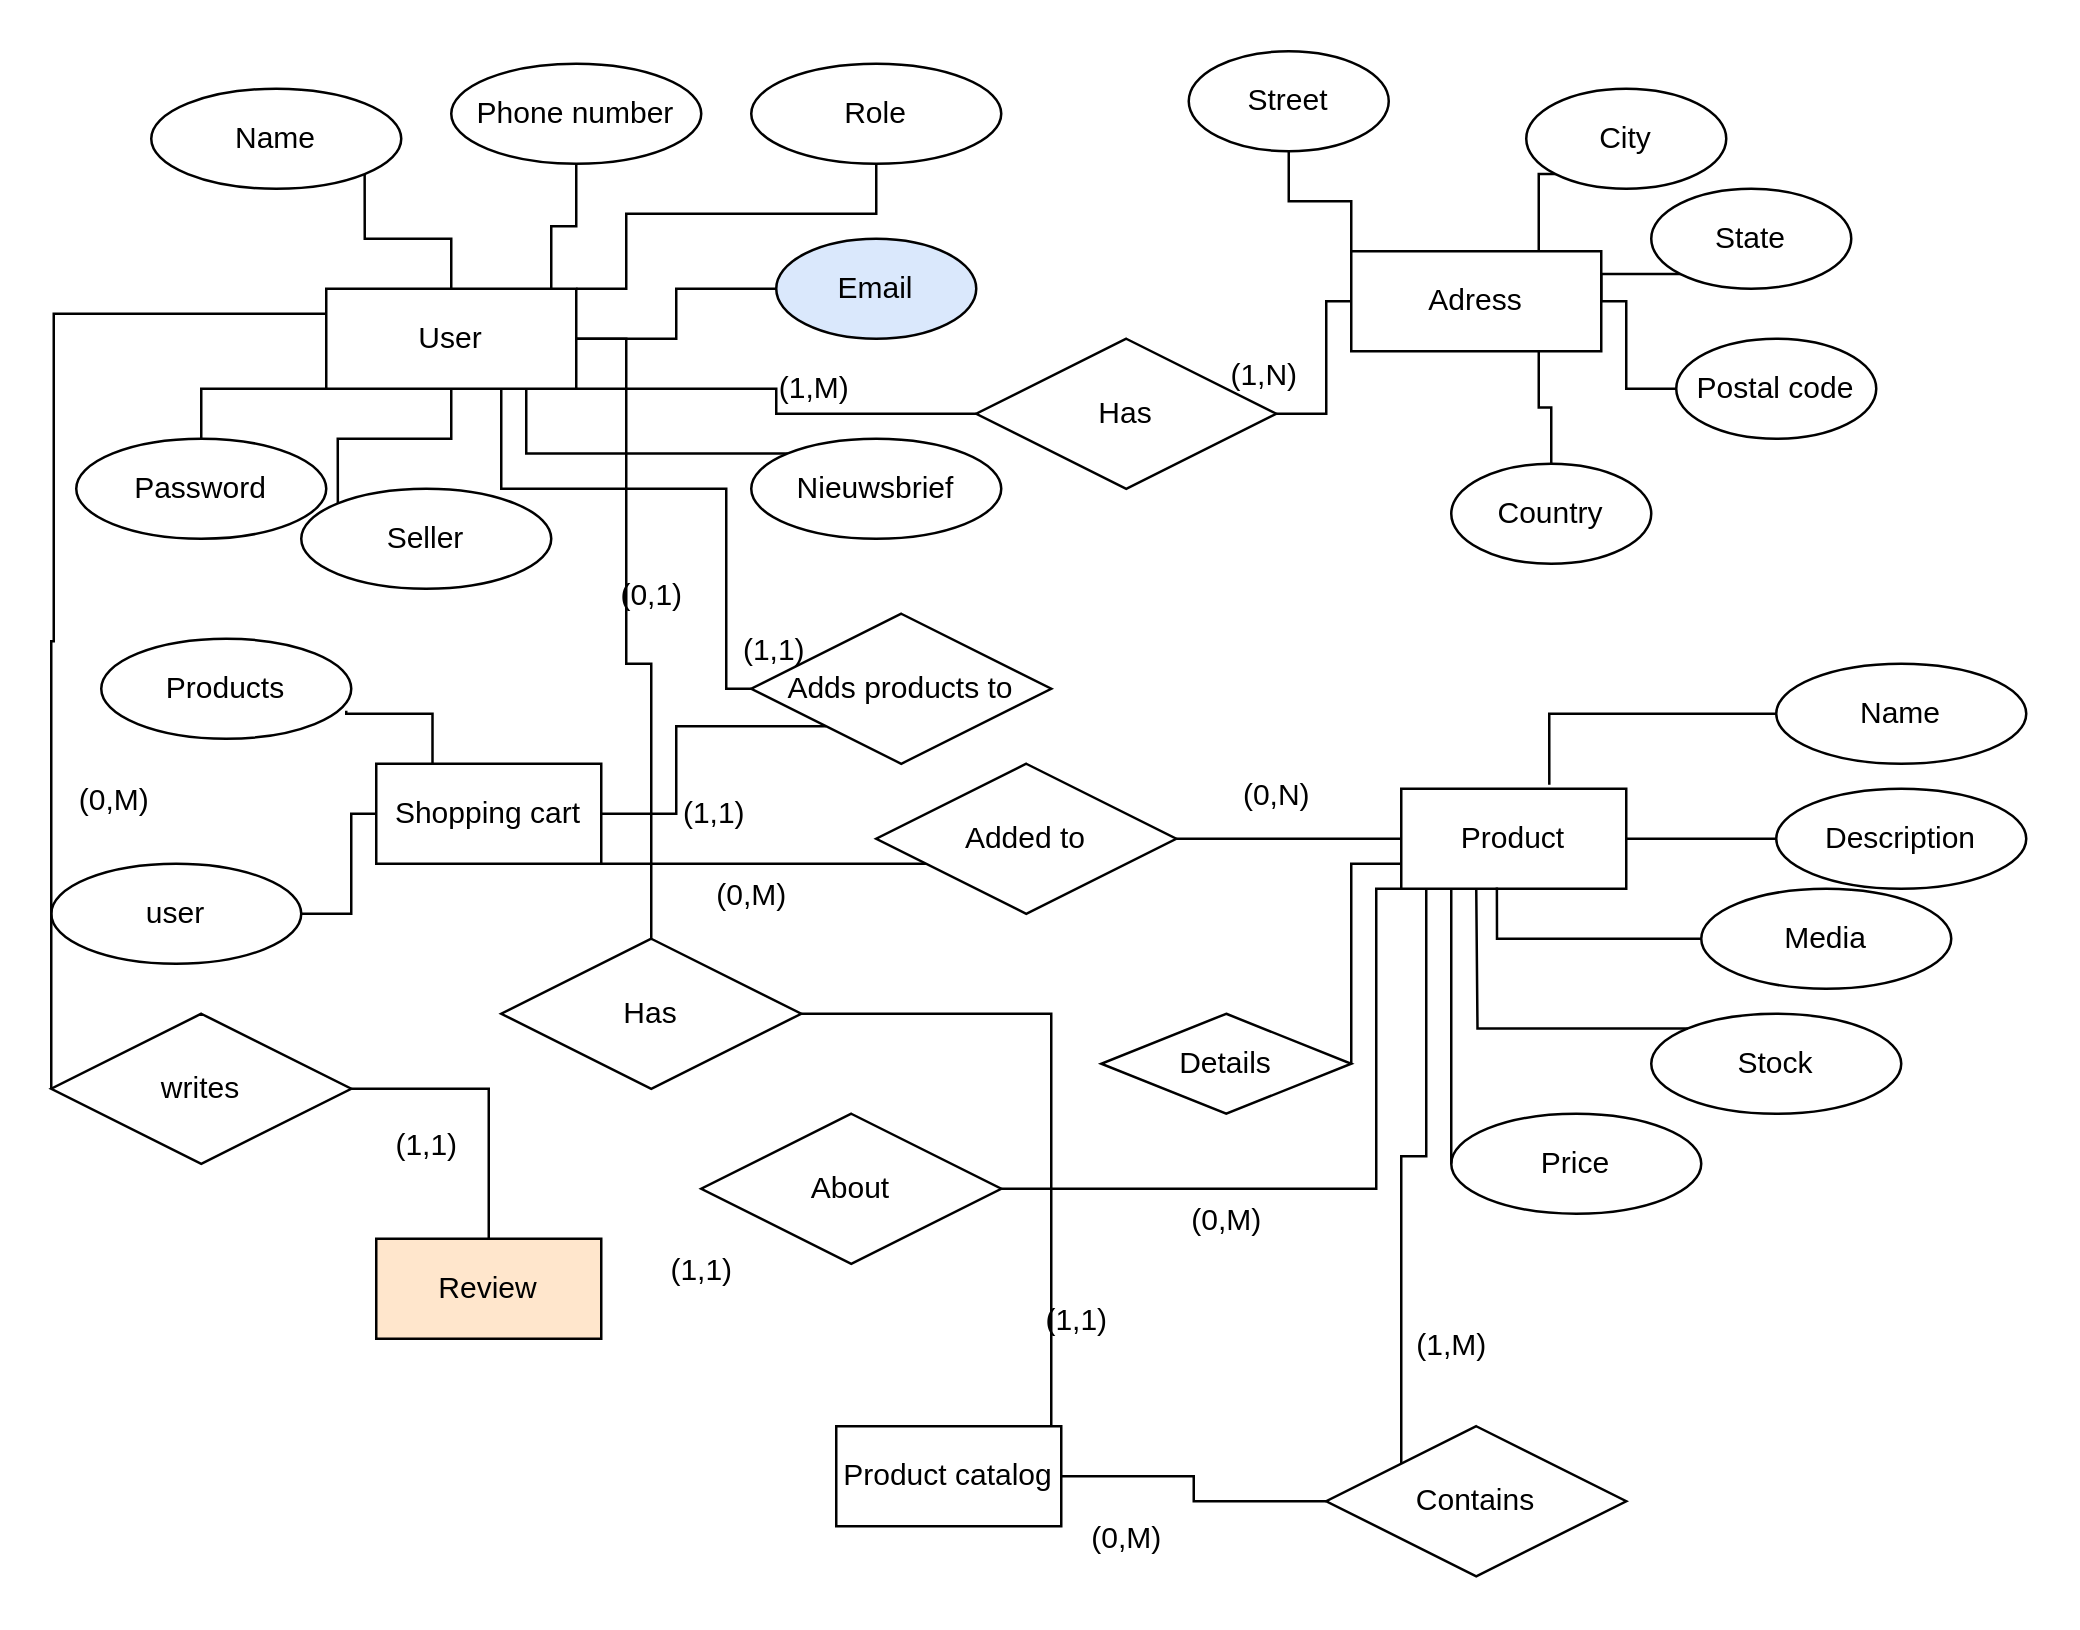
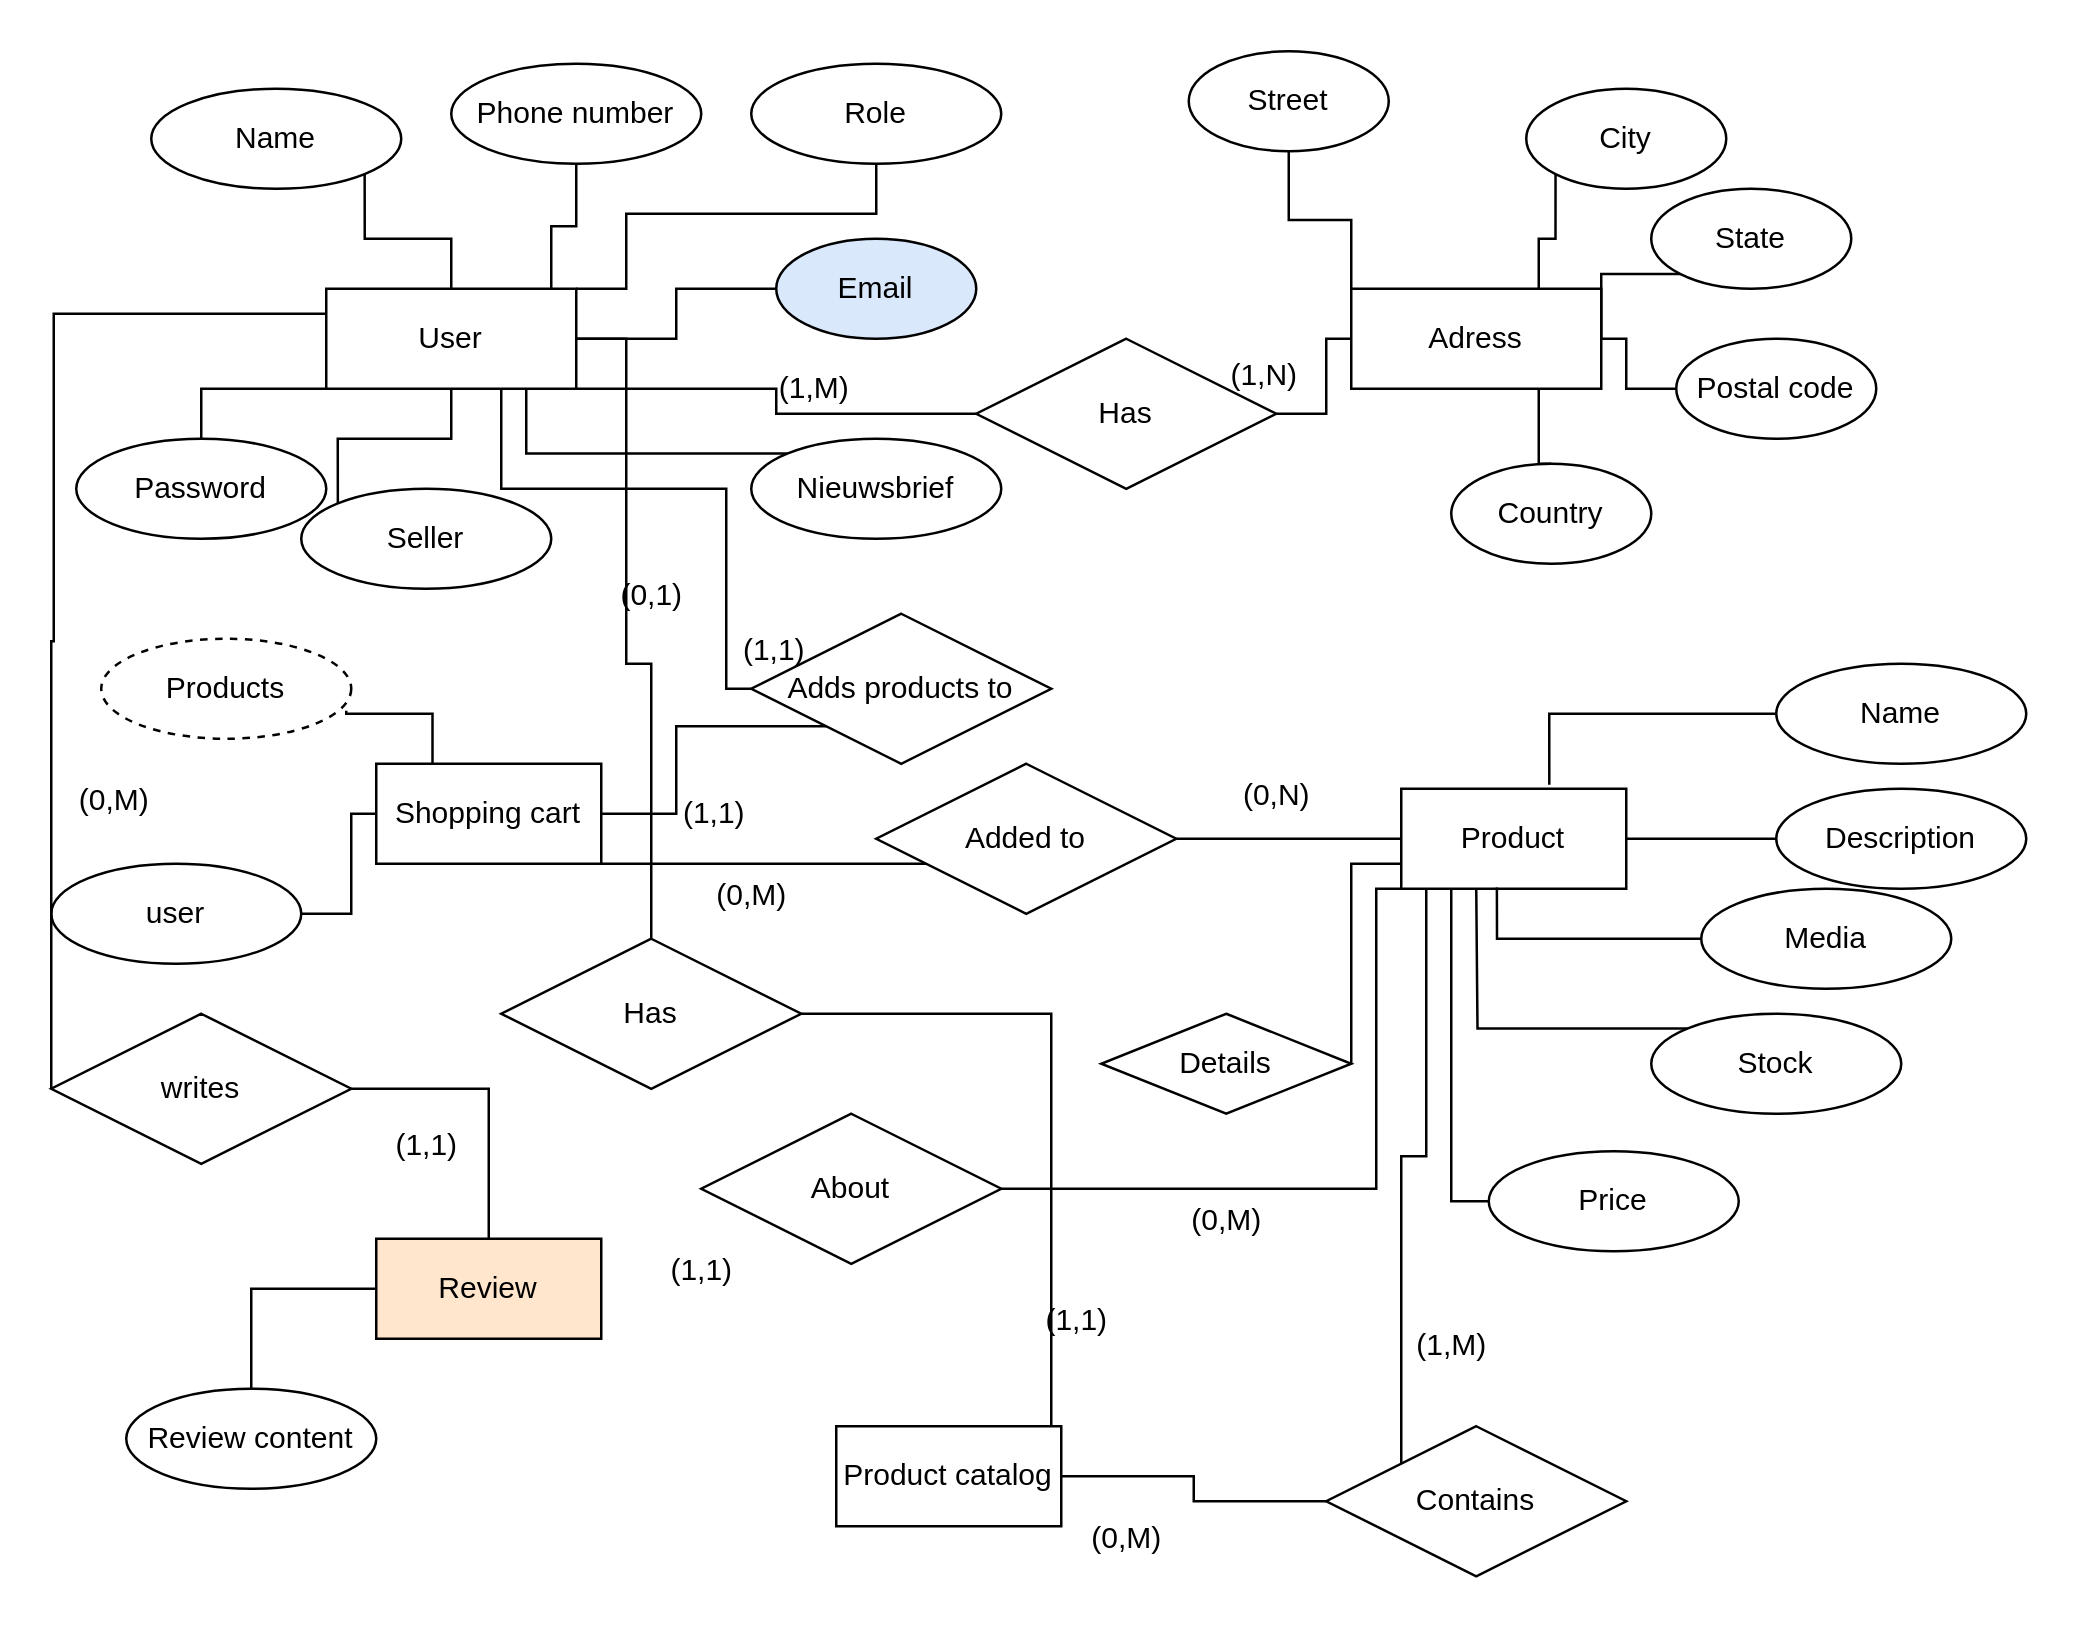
(1476, 301) -> (1476, 339)
(226, 689) -> (226, 689)
(1576, 1164) -> (1614, 1201)
none -> (263, 1289)
none -> (251, 1439)
